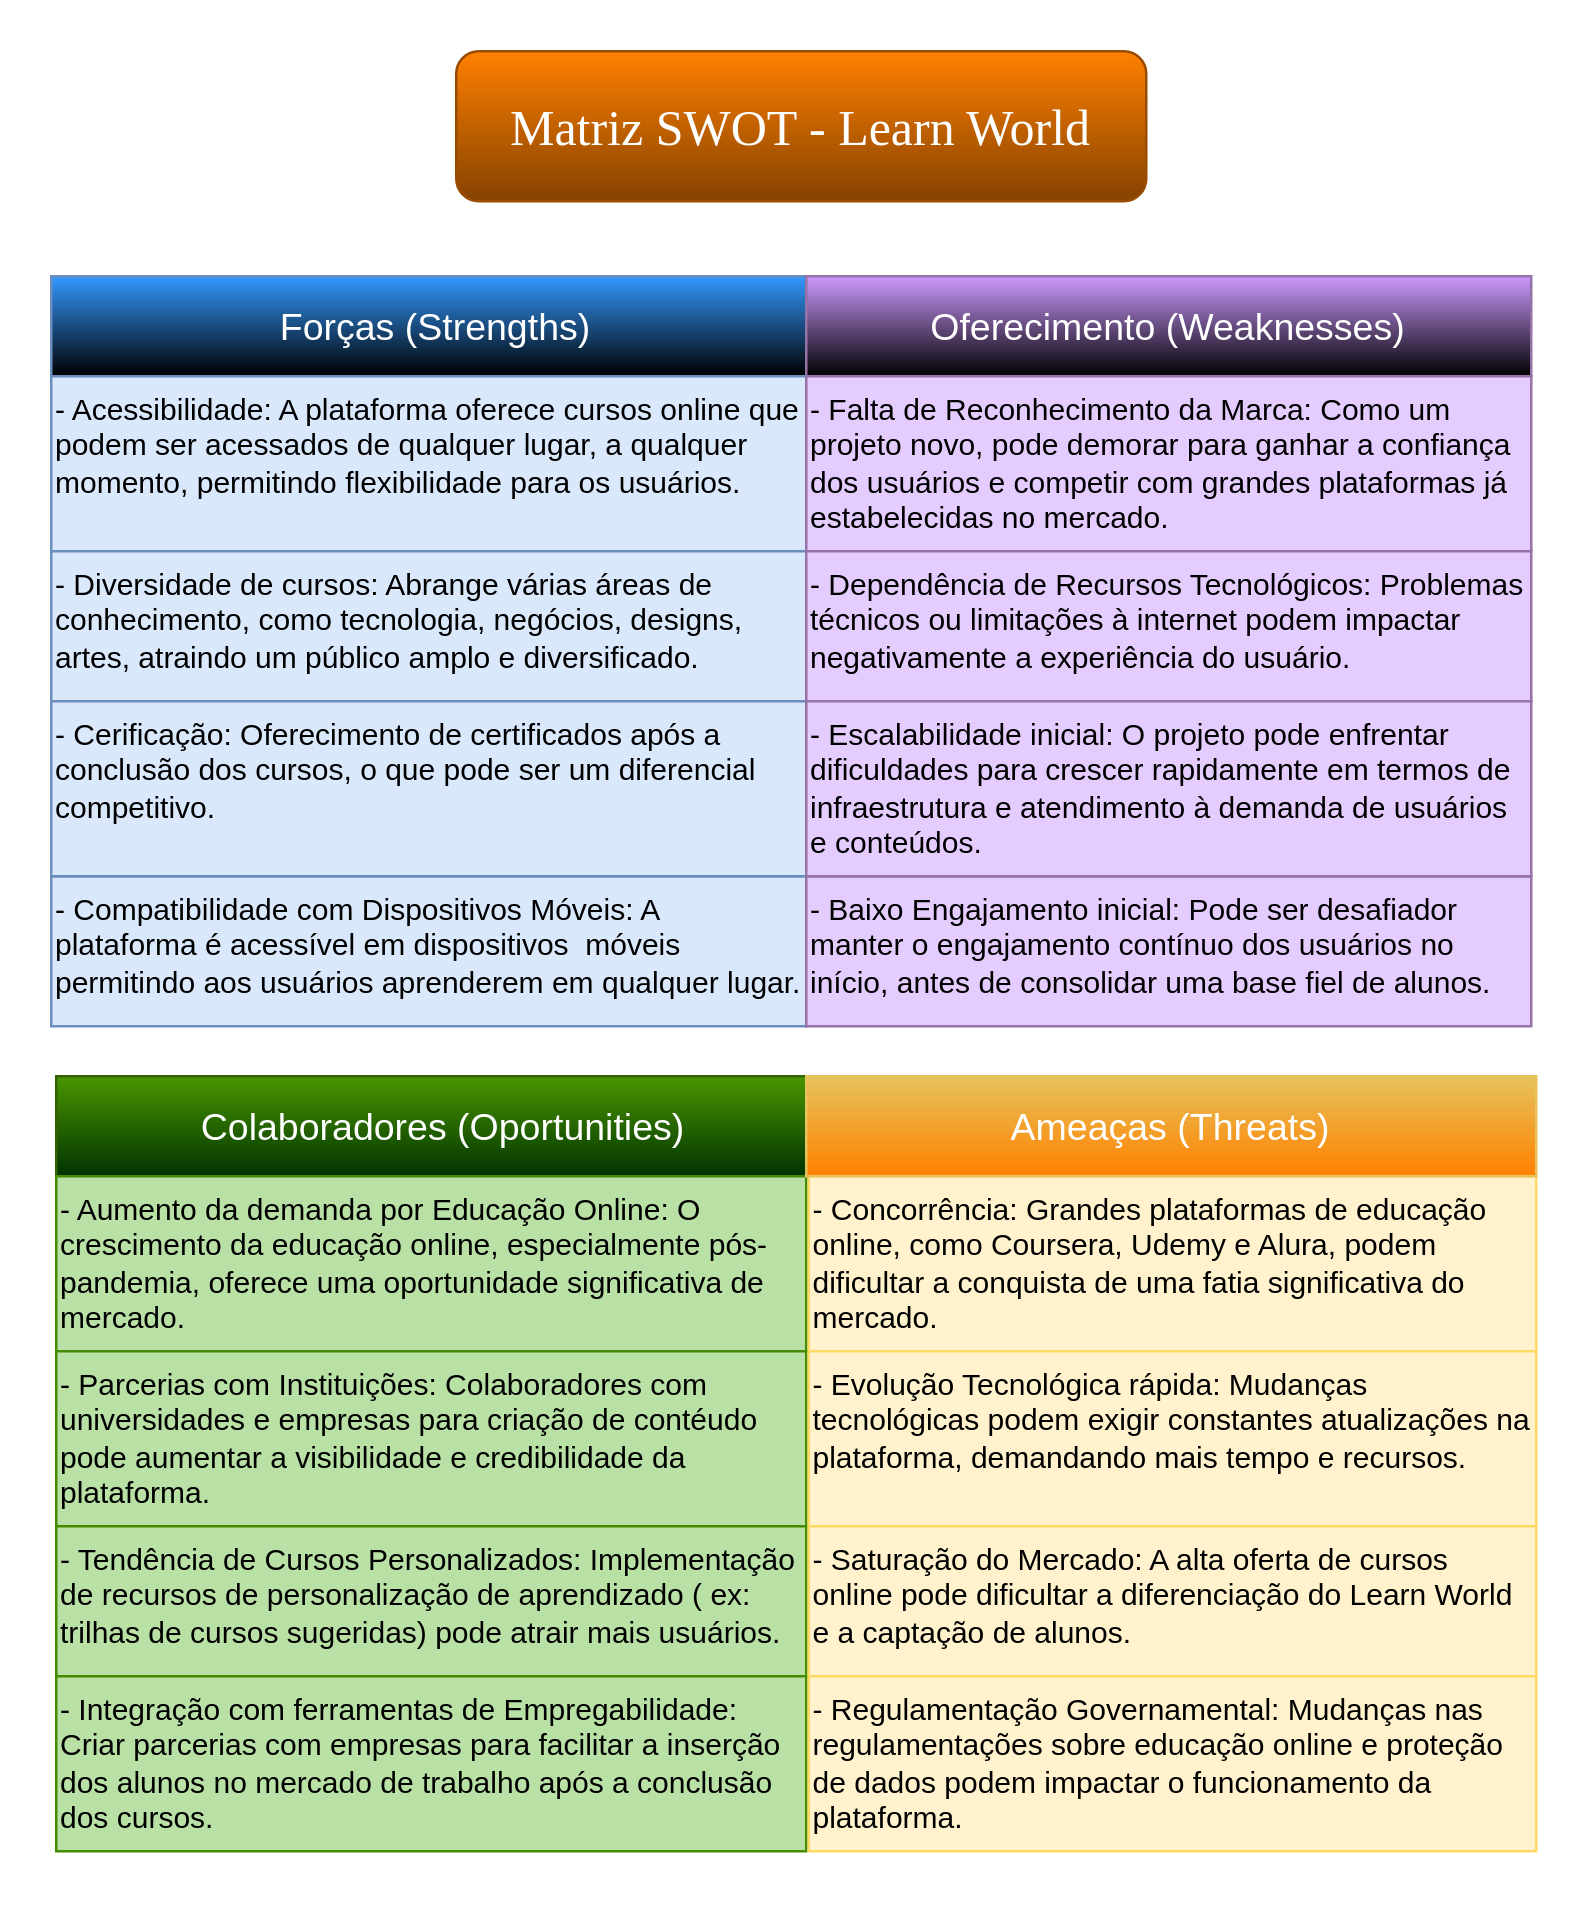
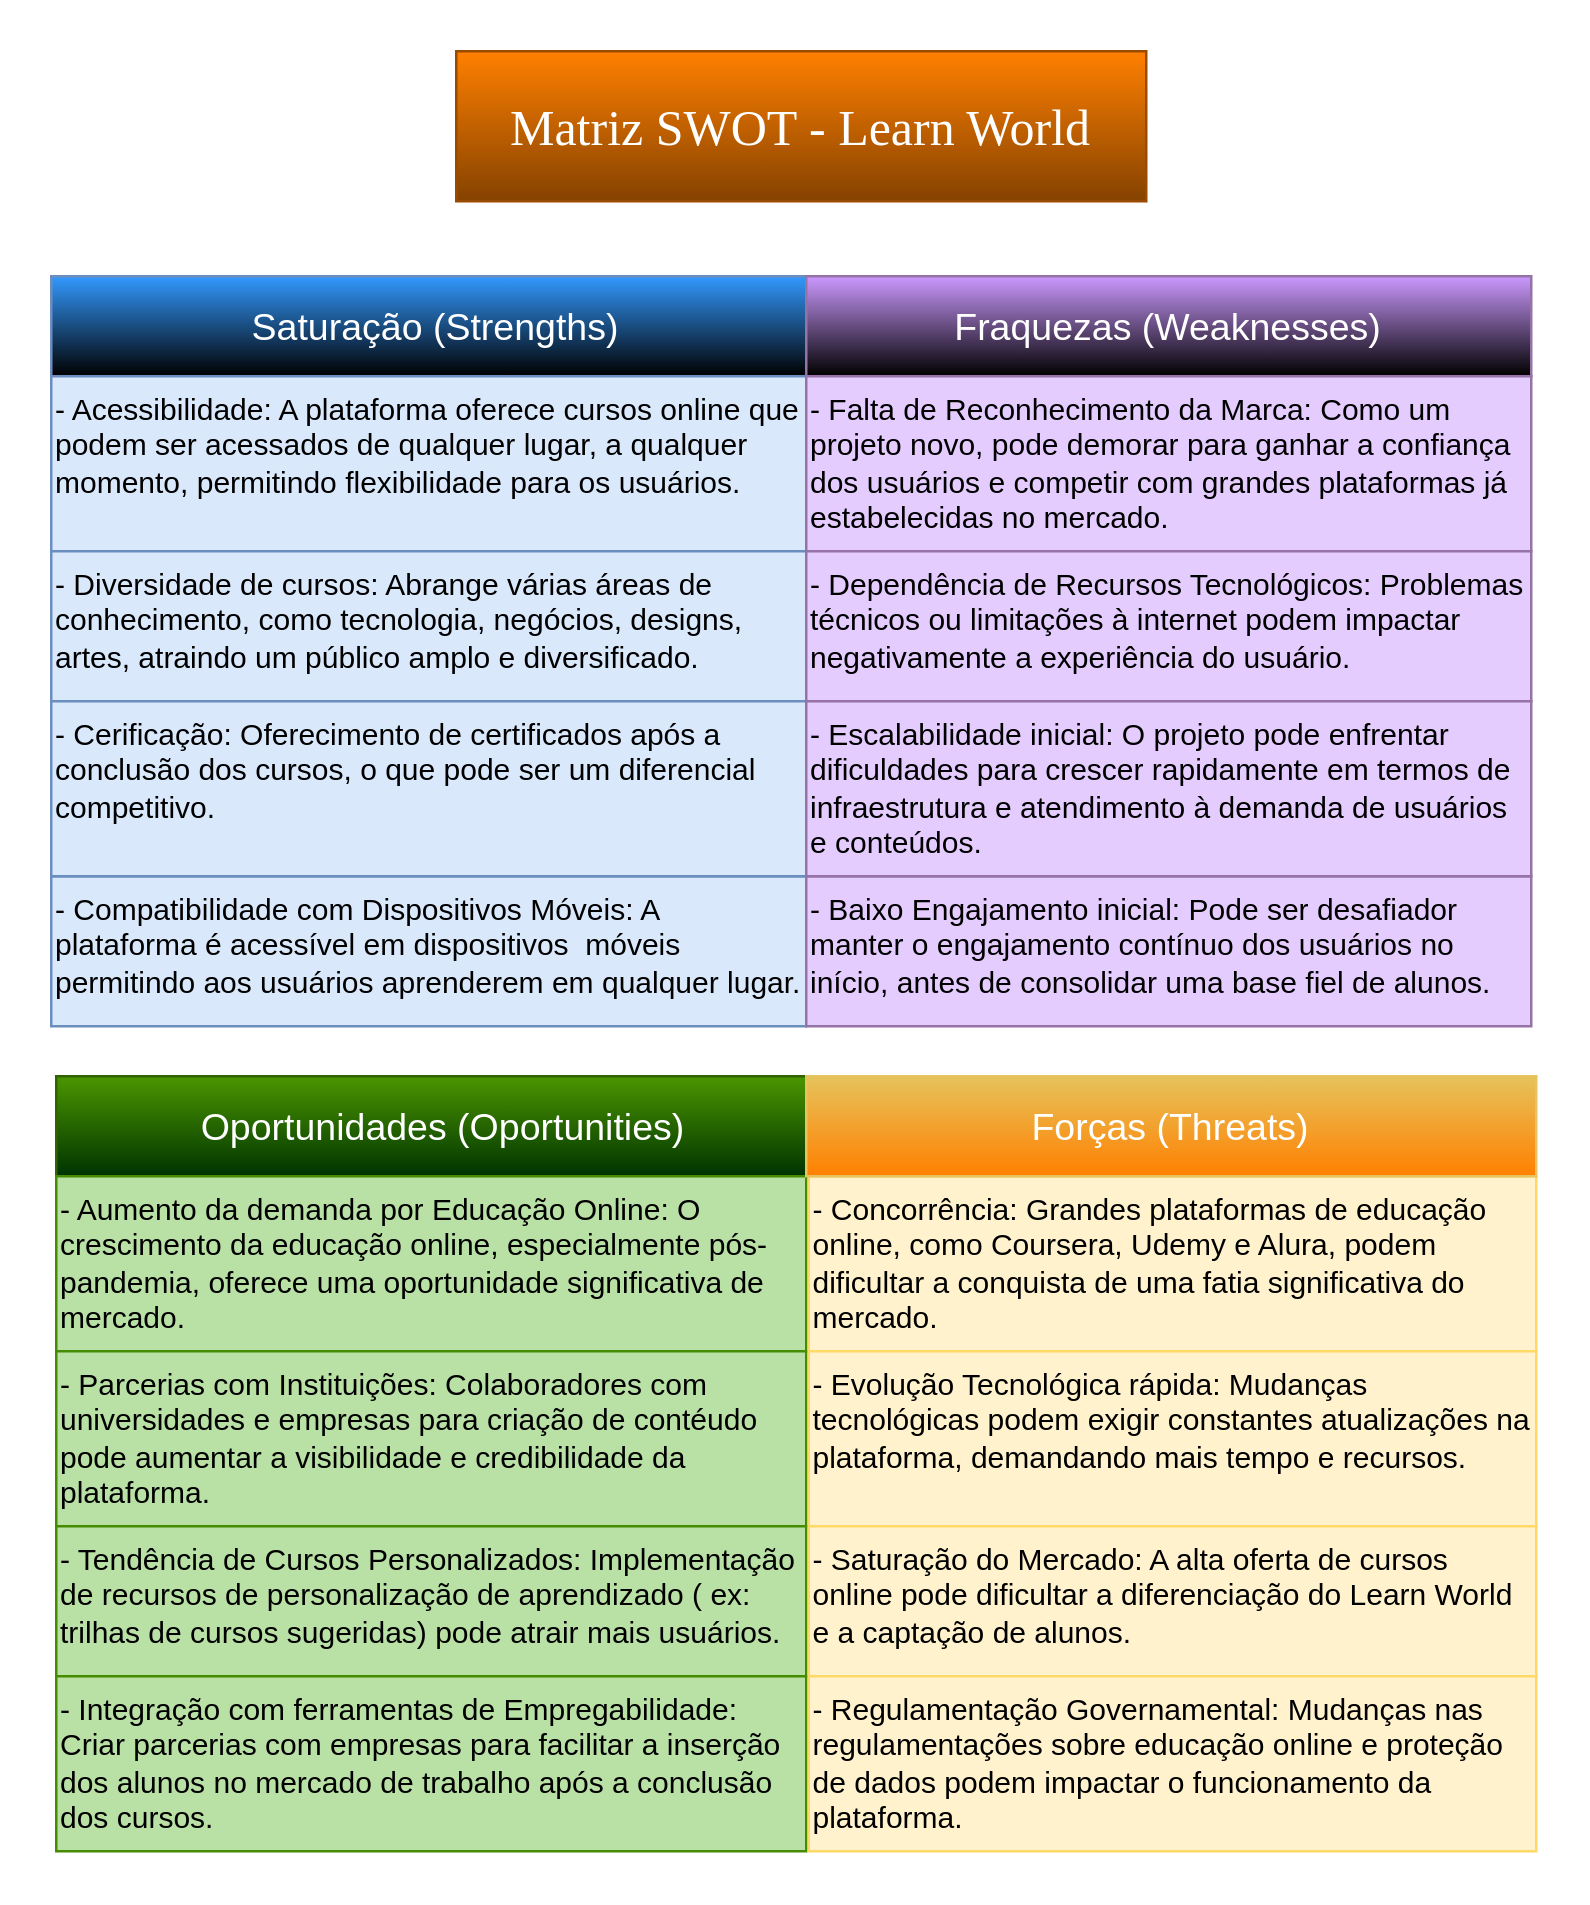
(801, 126) -> (801, 126)
(436, 326) -> (436, 326)
(1169, 326) -> (1169, 326)
(444, 1126) -> (444, 1126)
(1171, 1126) -> (1171, 1126)
